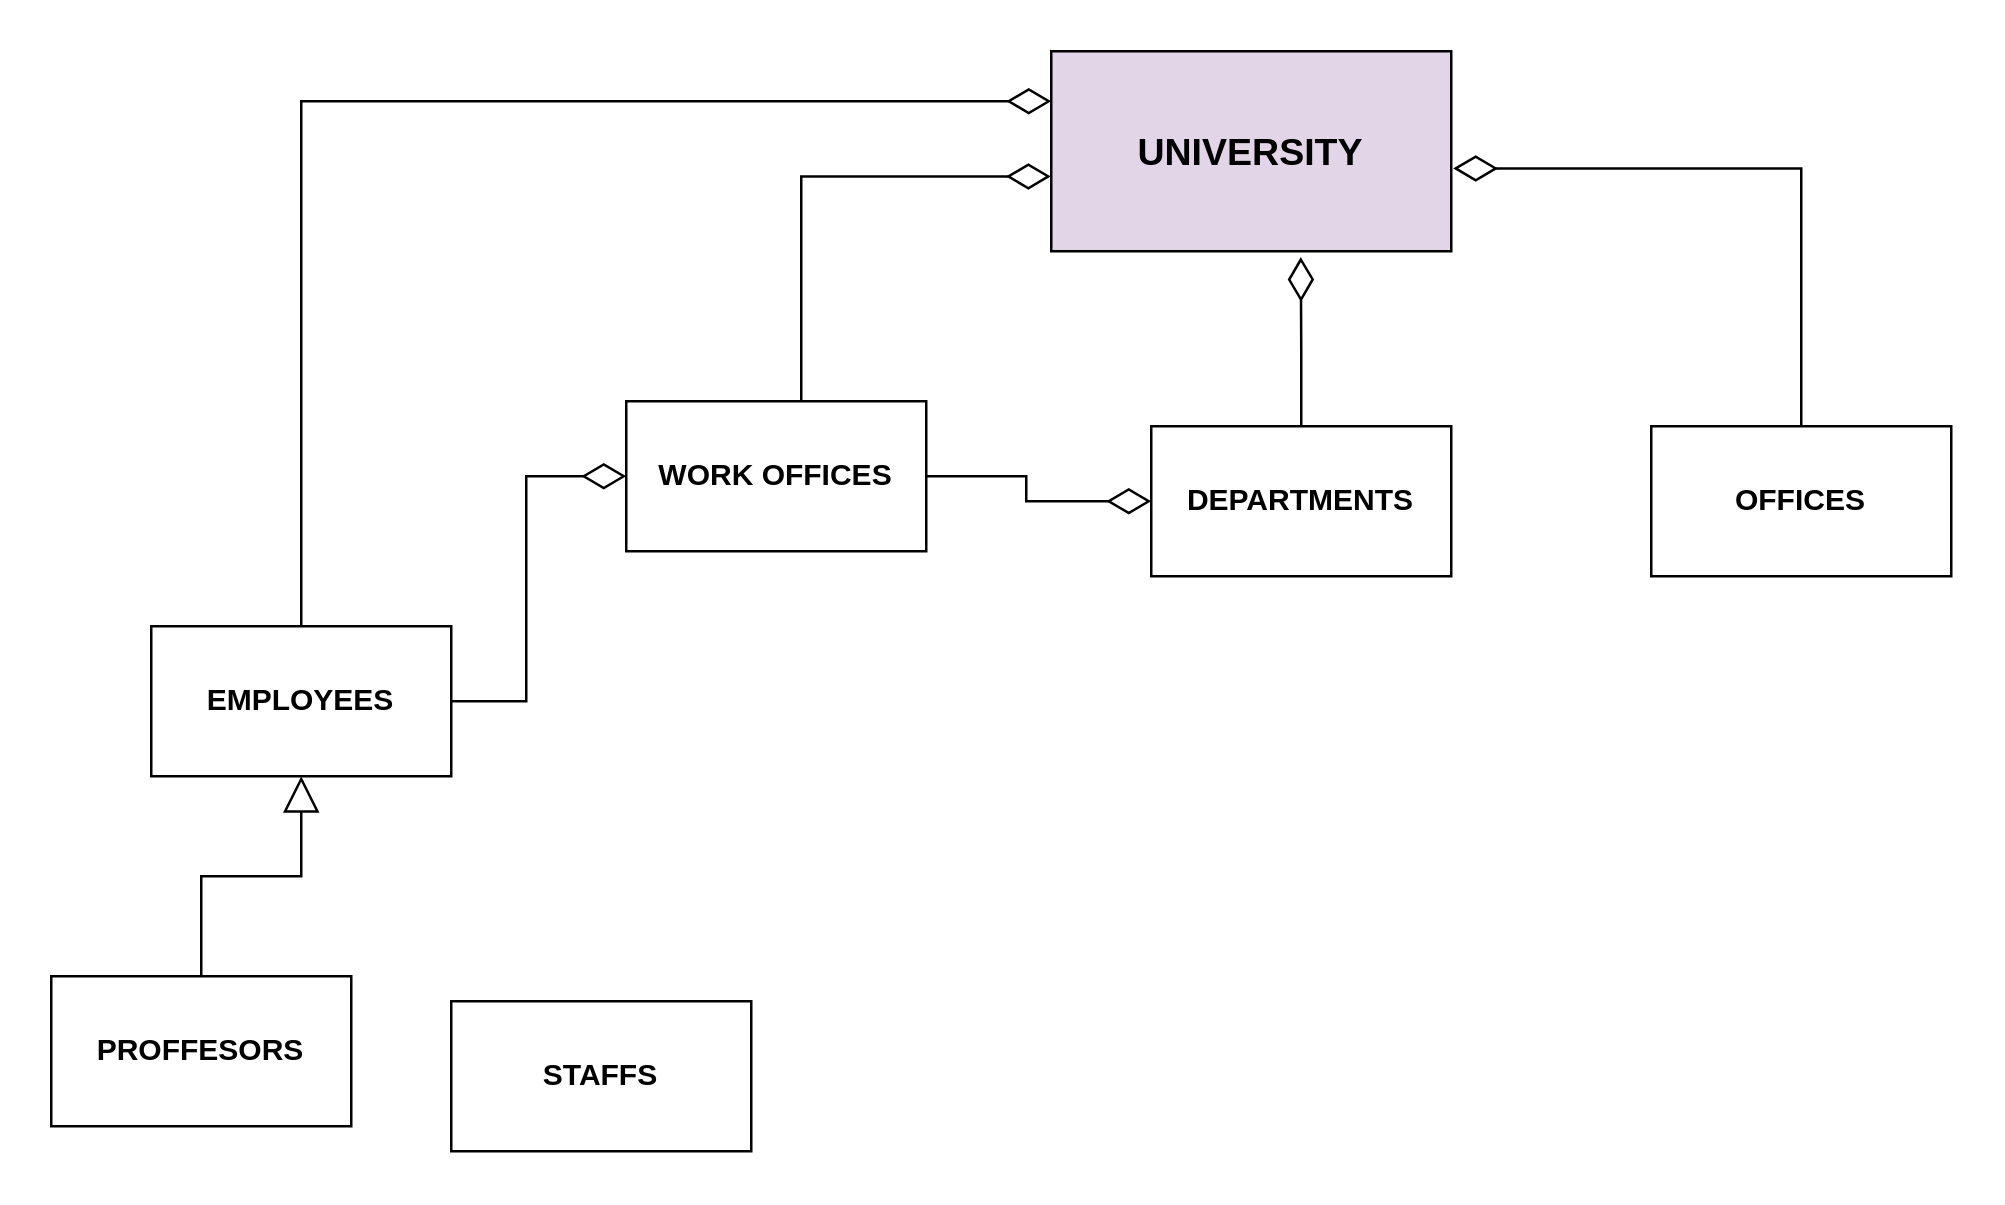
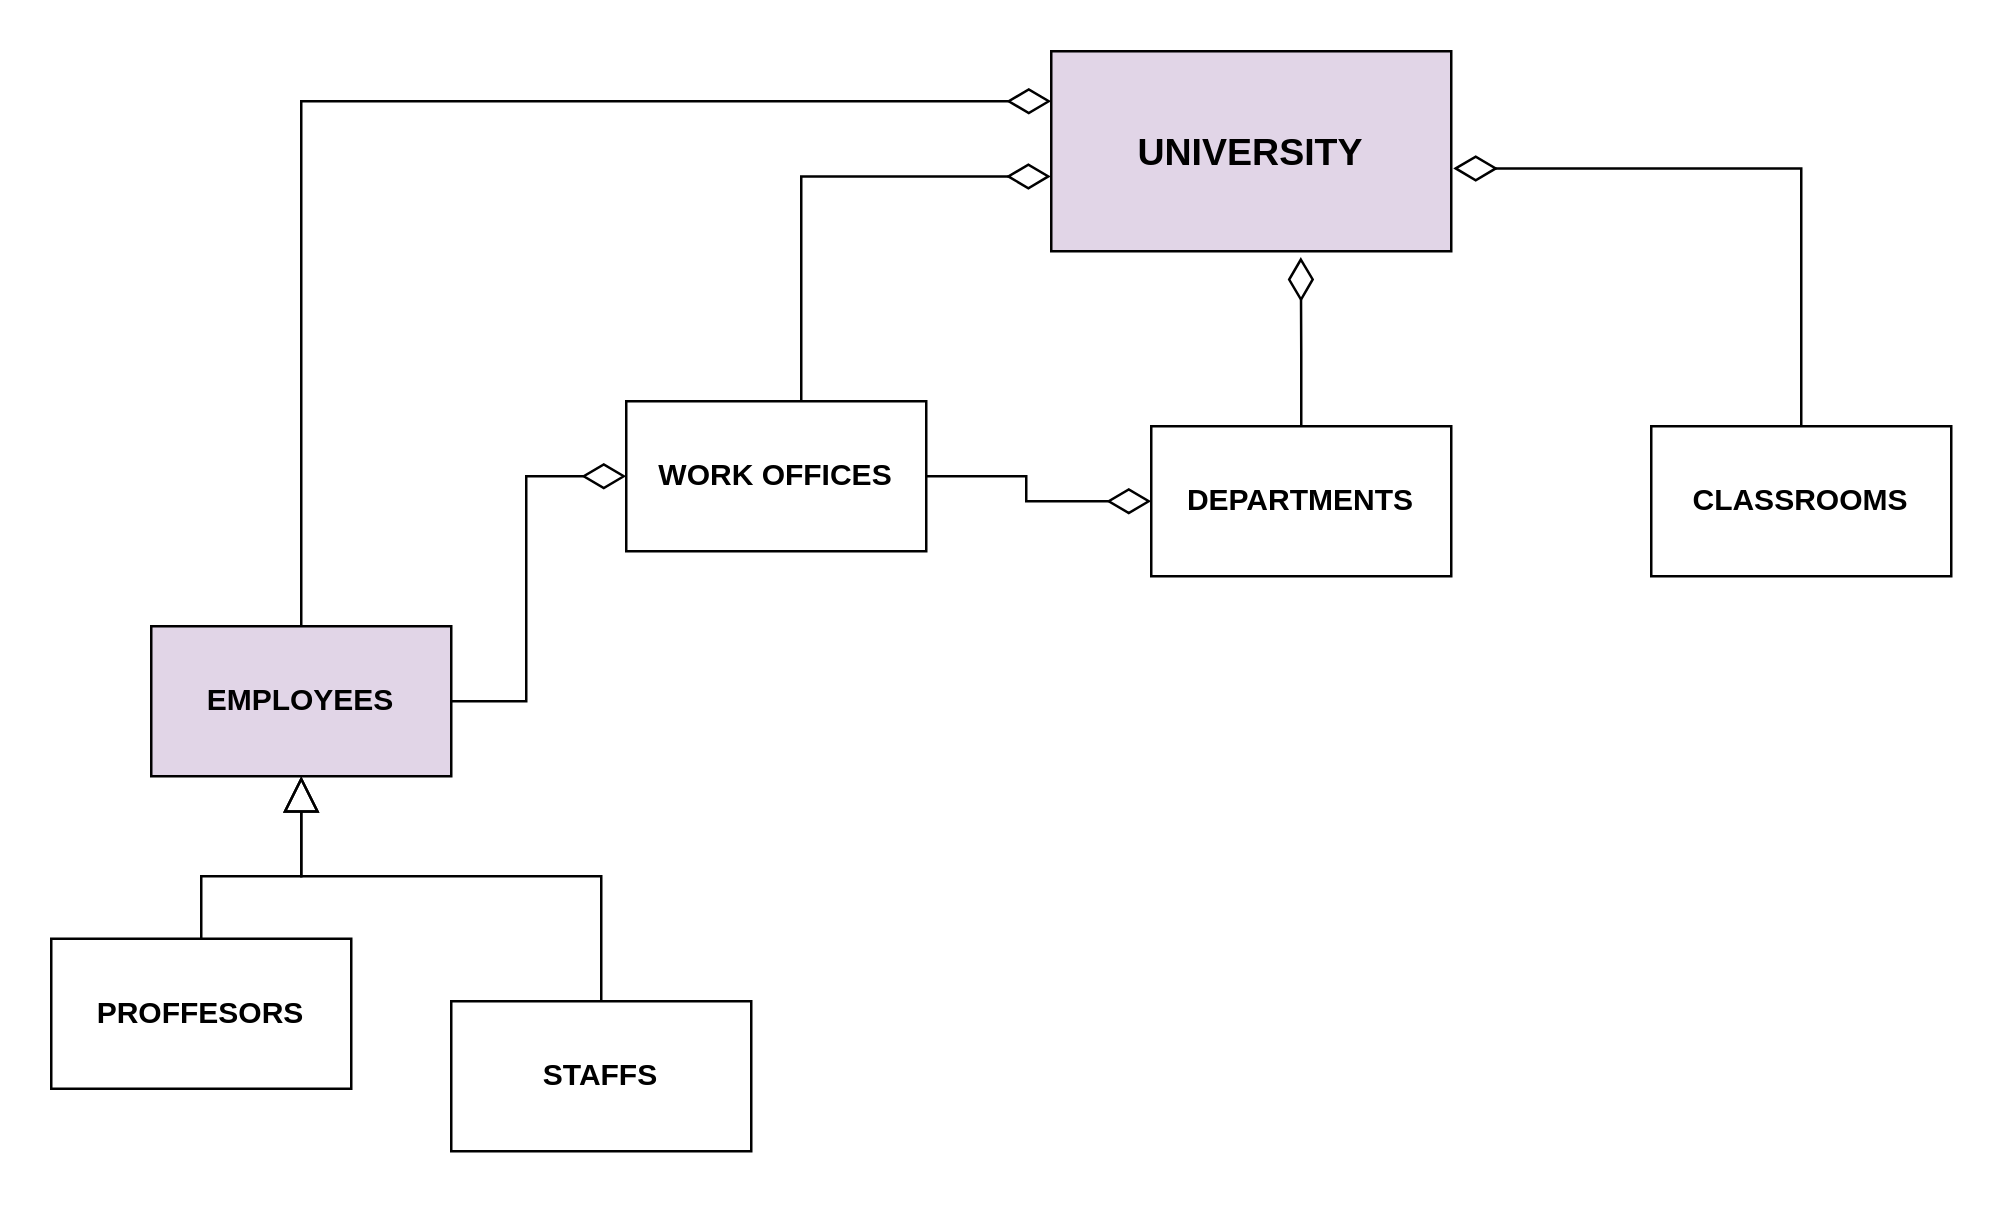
(1801, 501) -> (1801, 501)
(301, 701) -> (301, 701)
none -> (516, 876)
(201, 1051) -> (201, 1014)
